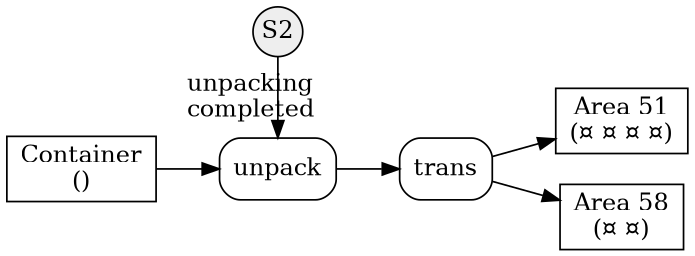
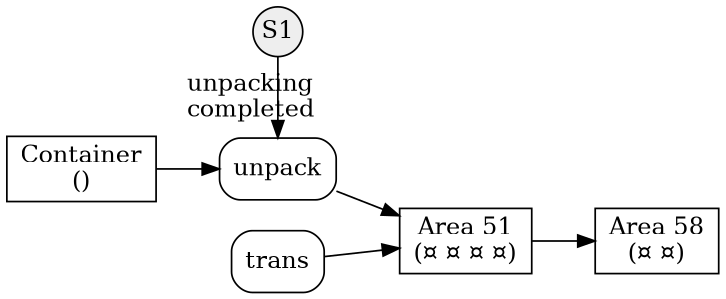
(278, 32) -> (278, 32)
(359, 169) -> (360, 200)
(518, 188) -> (555, 241)
